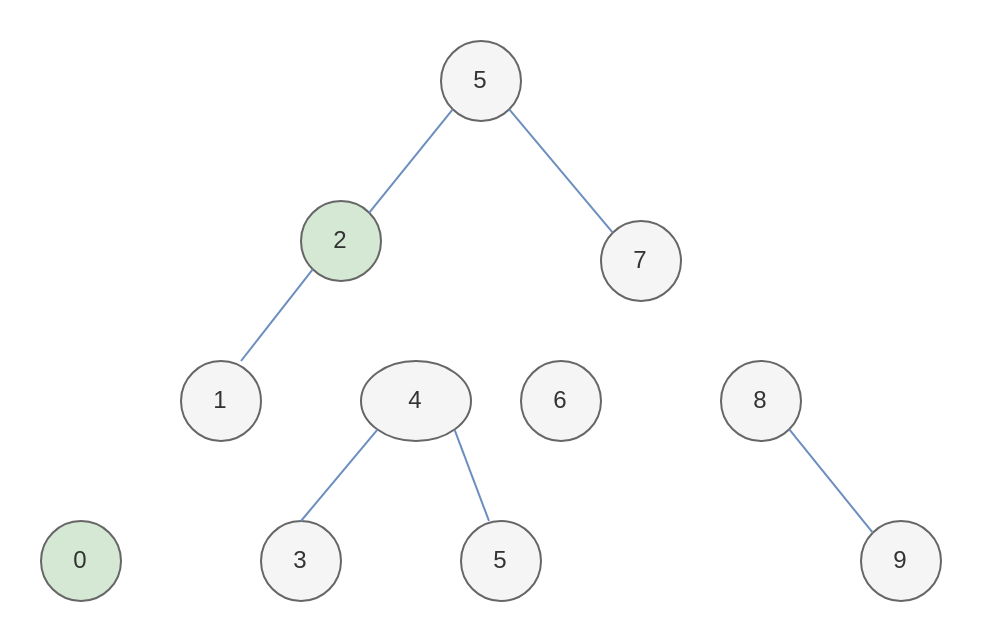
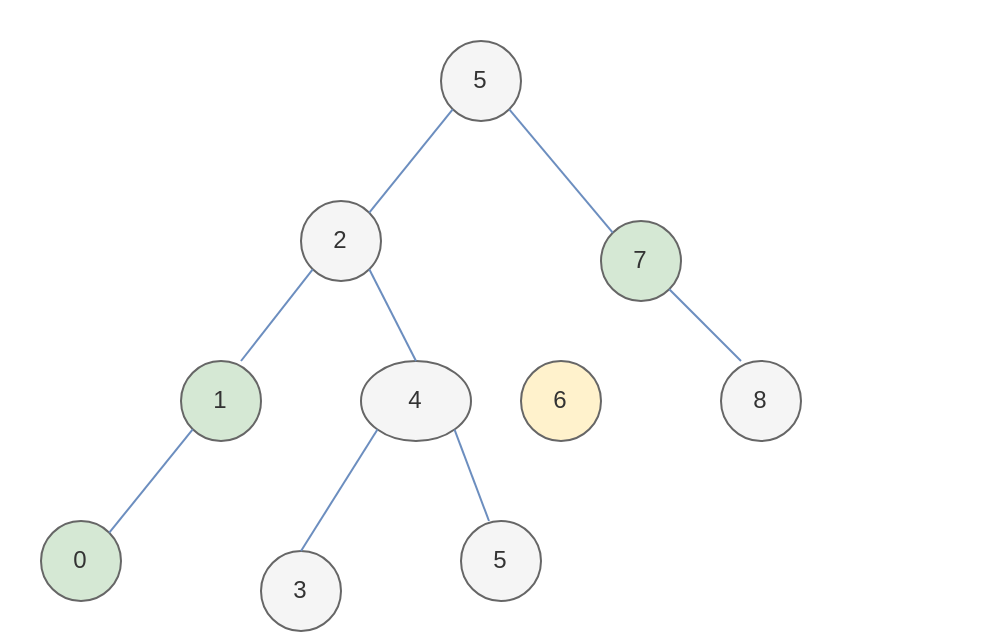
(341, 241) -> (341, 241)
(641, 261) -> (641, 261)
none -> (393, 315)
none -> (705, 325)
(221, 401) -> (221, 401)
(561, 401) -> (561, 401)
none -> (151, 481)
(831, 481) -> none
(301, 561) -> (301, 591)
(901, 561) -> none
